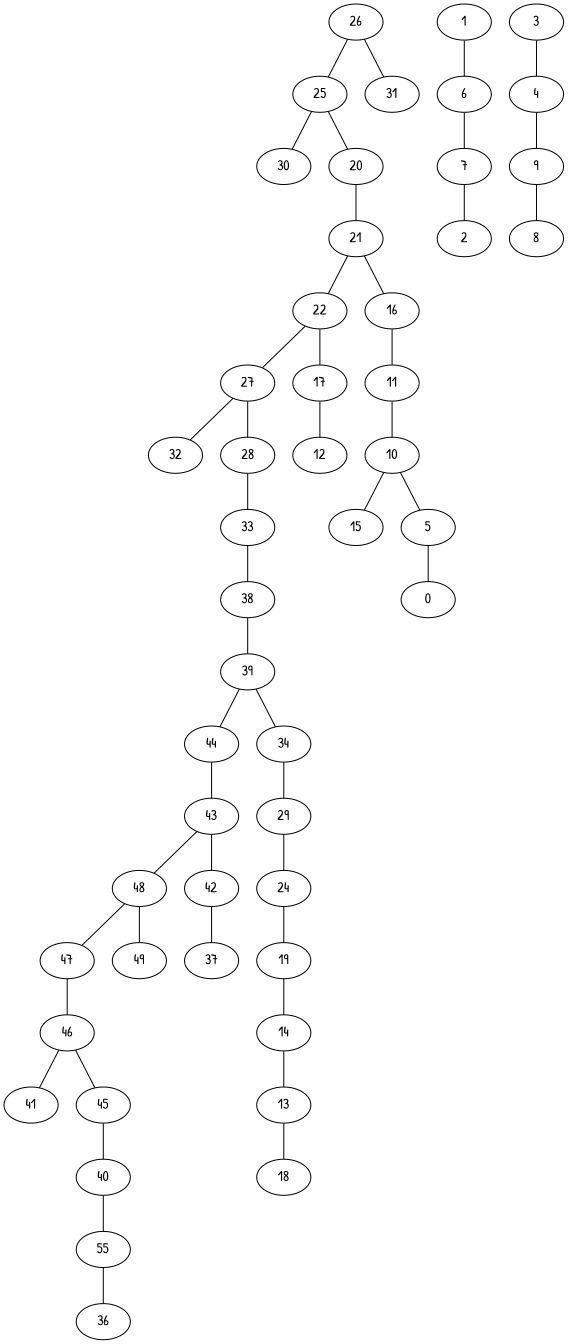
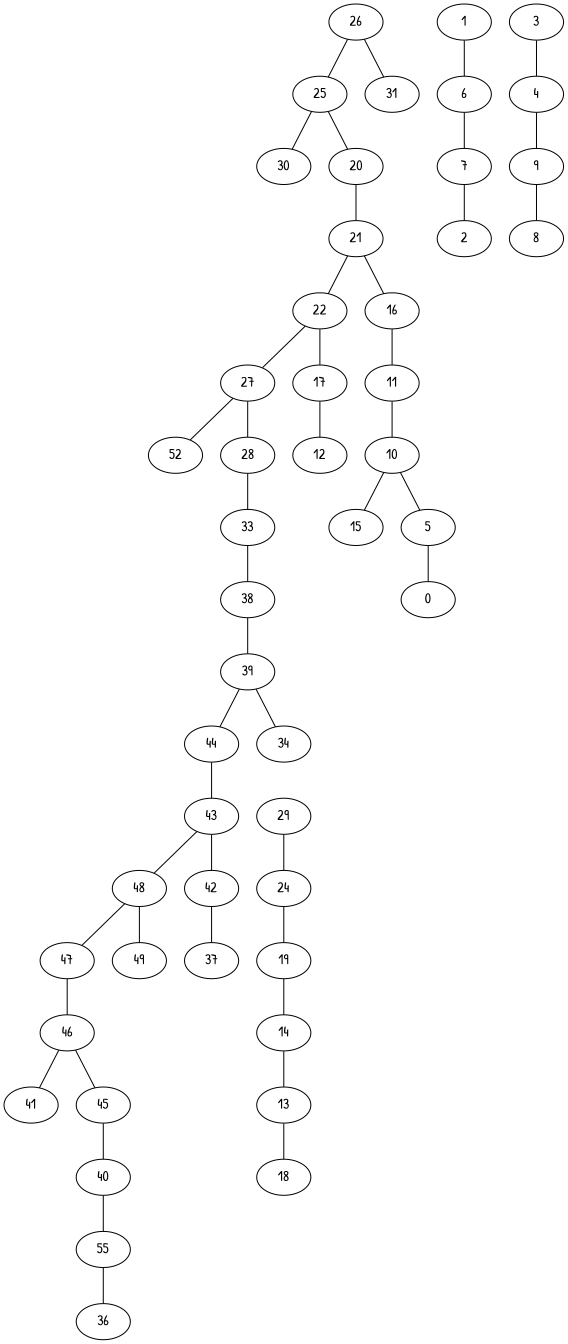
(175, 455) -> (175, 455)
(284, 780) -> none
